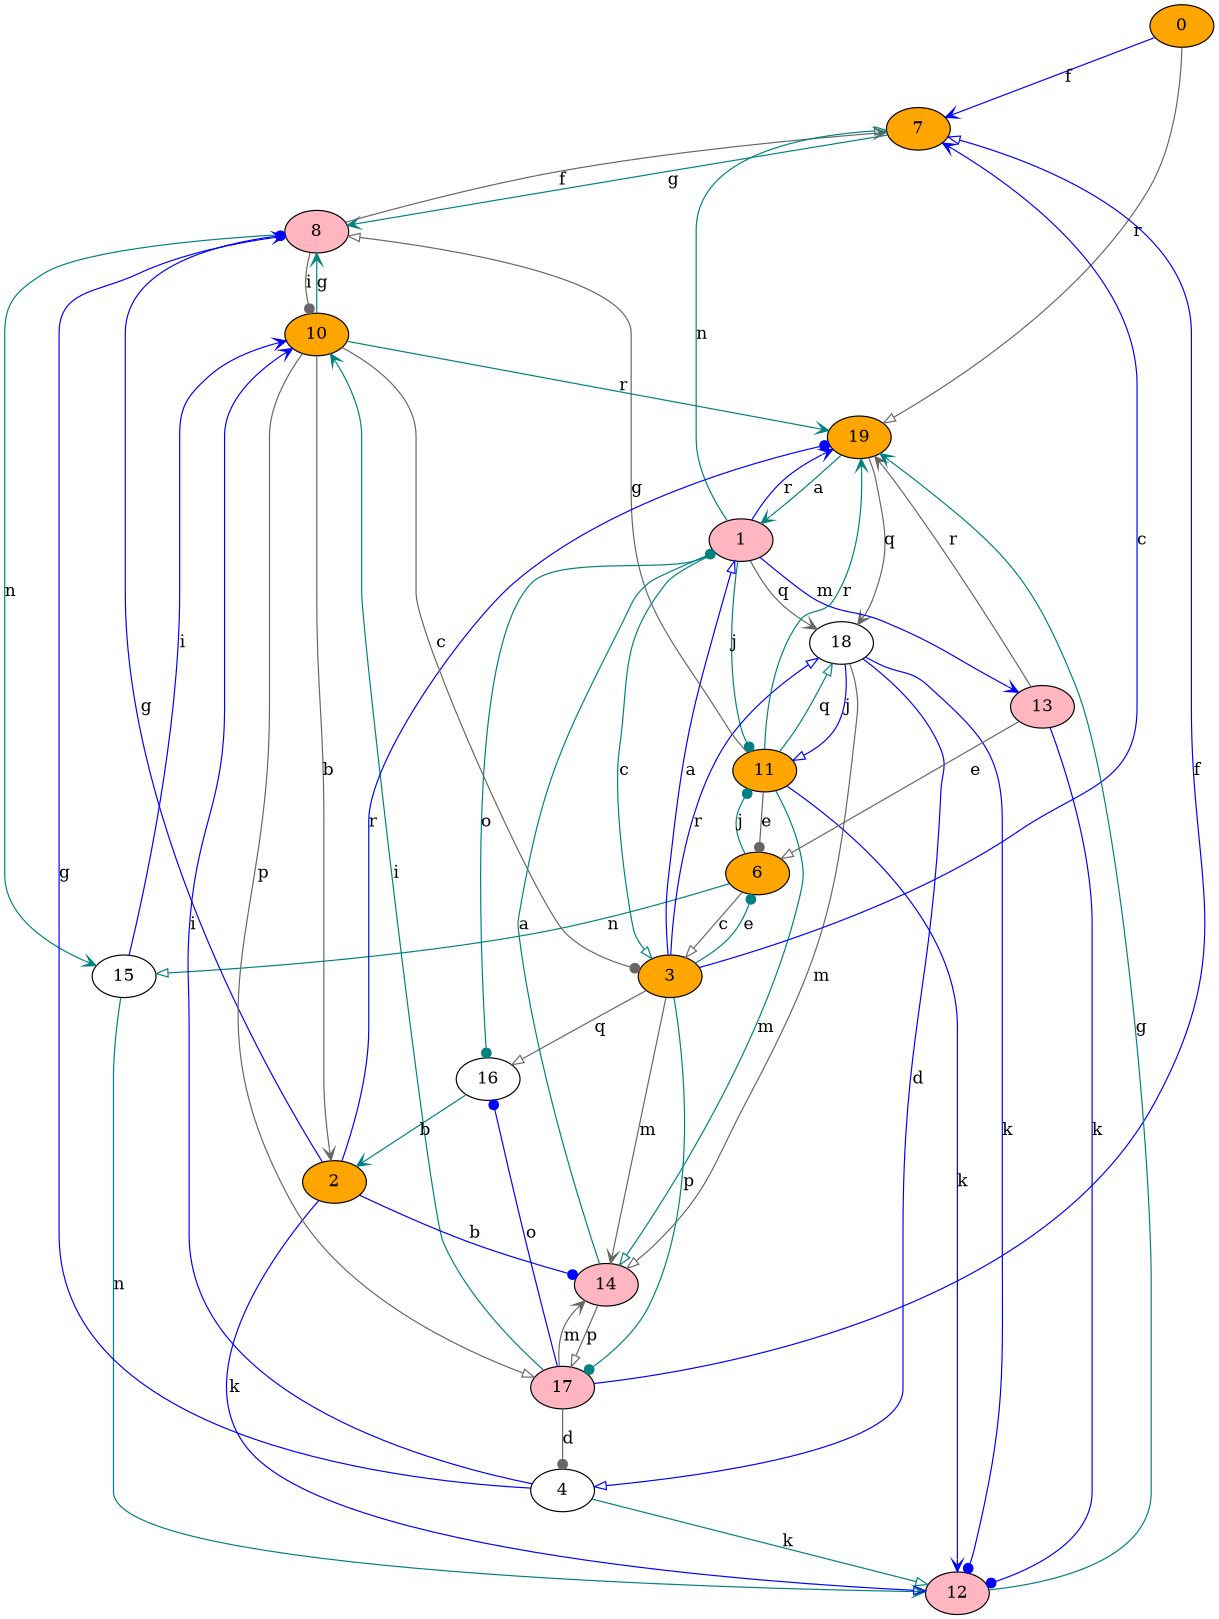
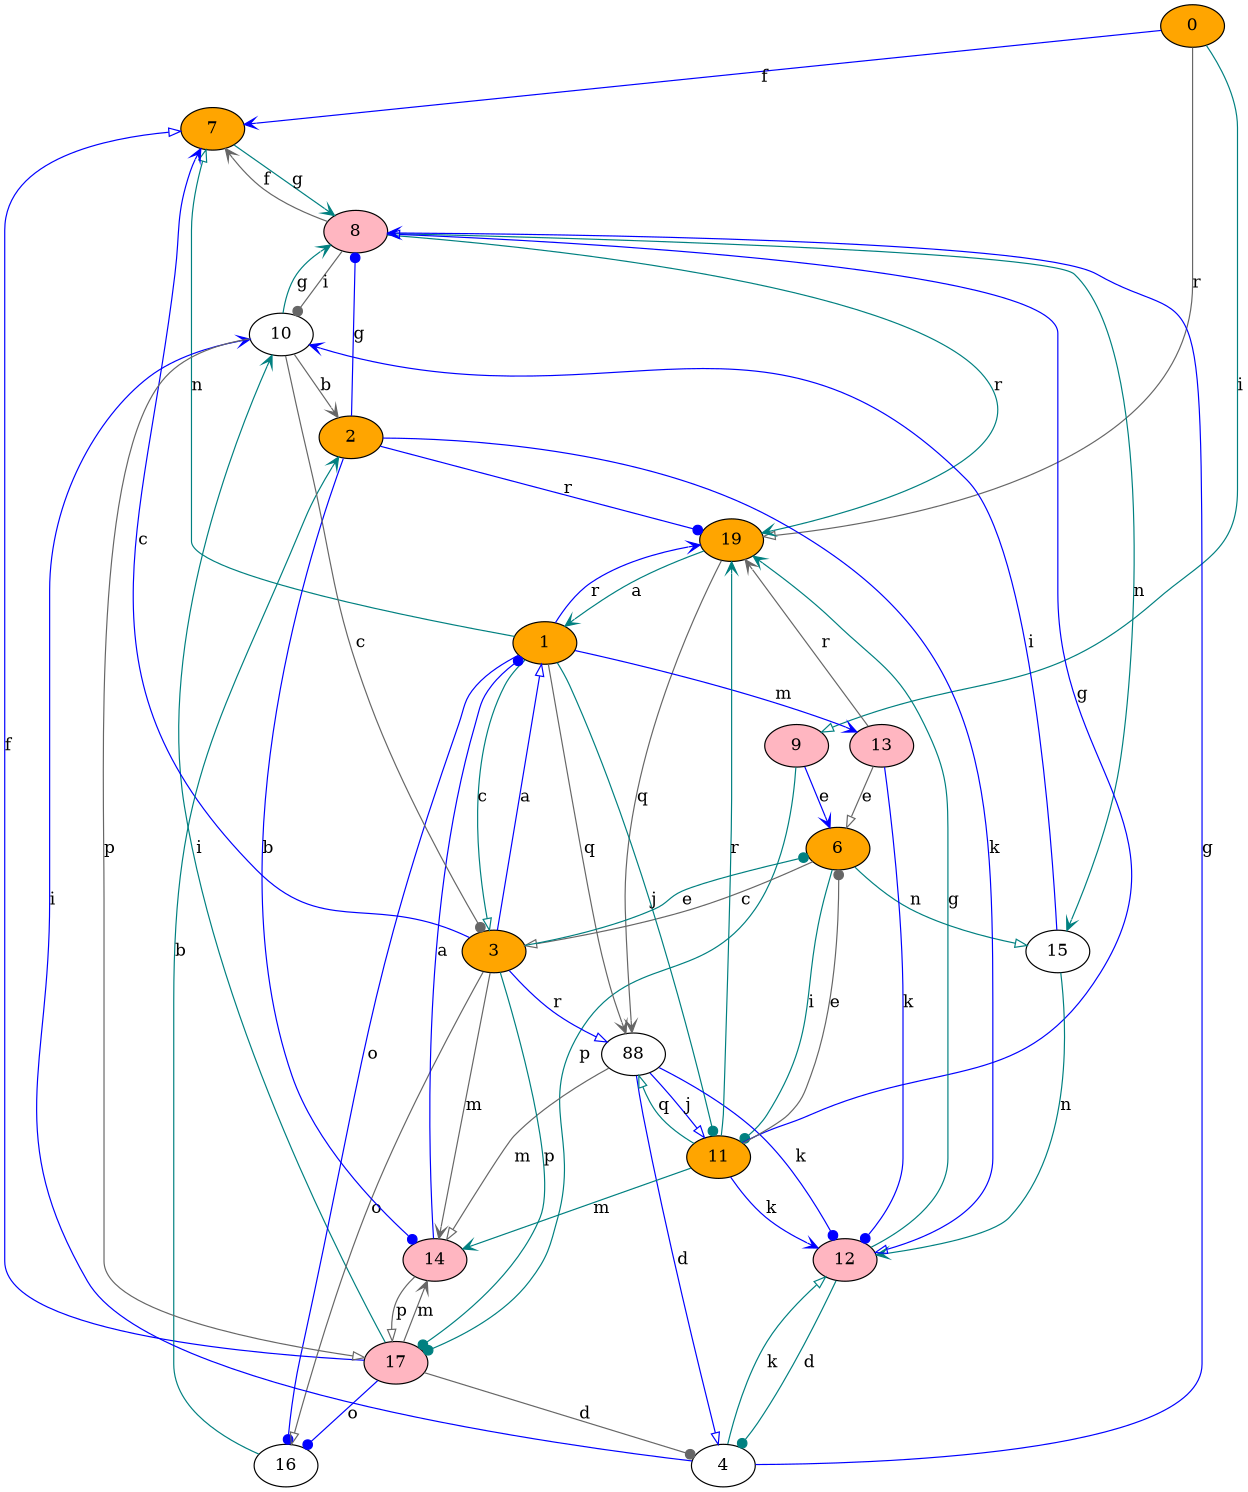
(317, 334) -> (281, 334)
(582, 385) -> (843, 306)
(631, 409) -> (1058, 528)
(741, 540) -> (545, 643)
(842, 643) -> (634, 1054)
(489, 717) -> (369, 1029)
none -> (797, 746)
(740, 822) -> (811, 1003)
(525, 884) -> (437, 943)
(600, 1028) -> (376, 1209)
(752, 1033) -> (582, 1207)
none -> (794, 1362)
